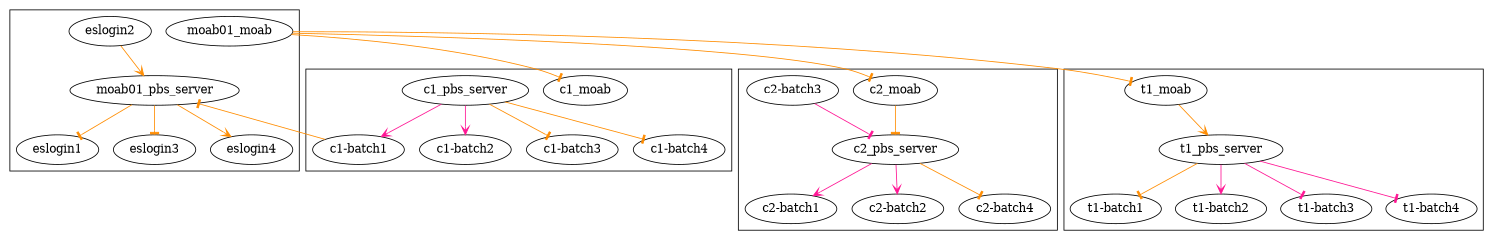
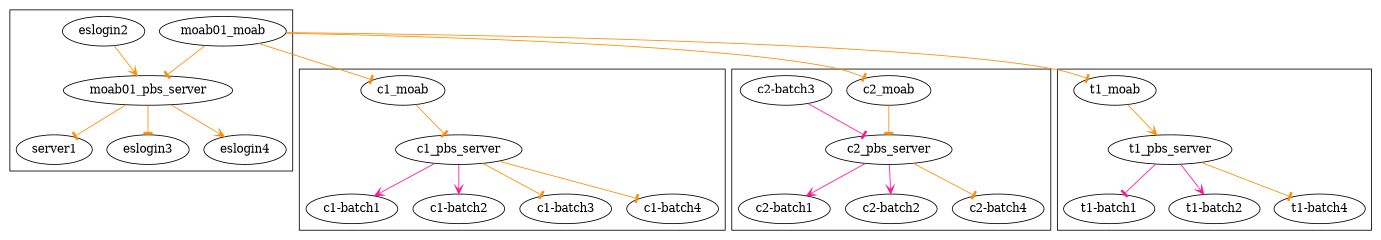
none -> (429, 118)
(263, 122) -> (187, 59)
(58, 150) -> (54, 150)
(1170, 179) -> (1141, 178)
(1327, 179) -> (1244, 179)
(1326, 209) -> none
